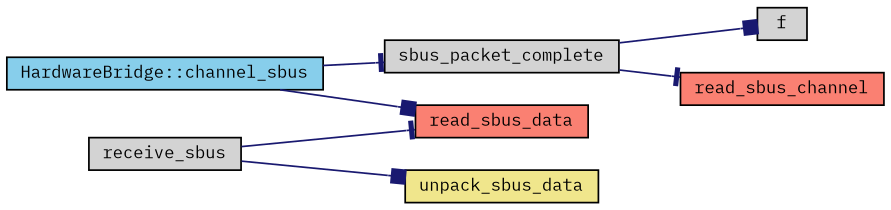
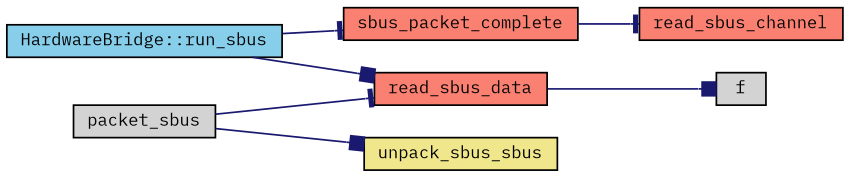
(680, 36) -> (623, 89)
(502, 56) -> (461, 24)
(165, 74) -> (144, 41)
(165, 154) -> (144, 121)
(502, 186) -> (461, 154)
